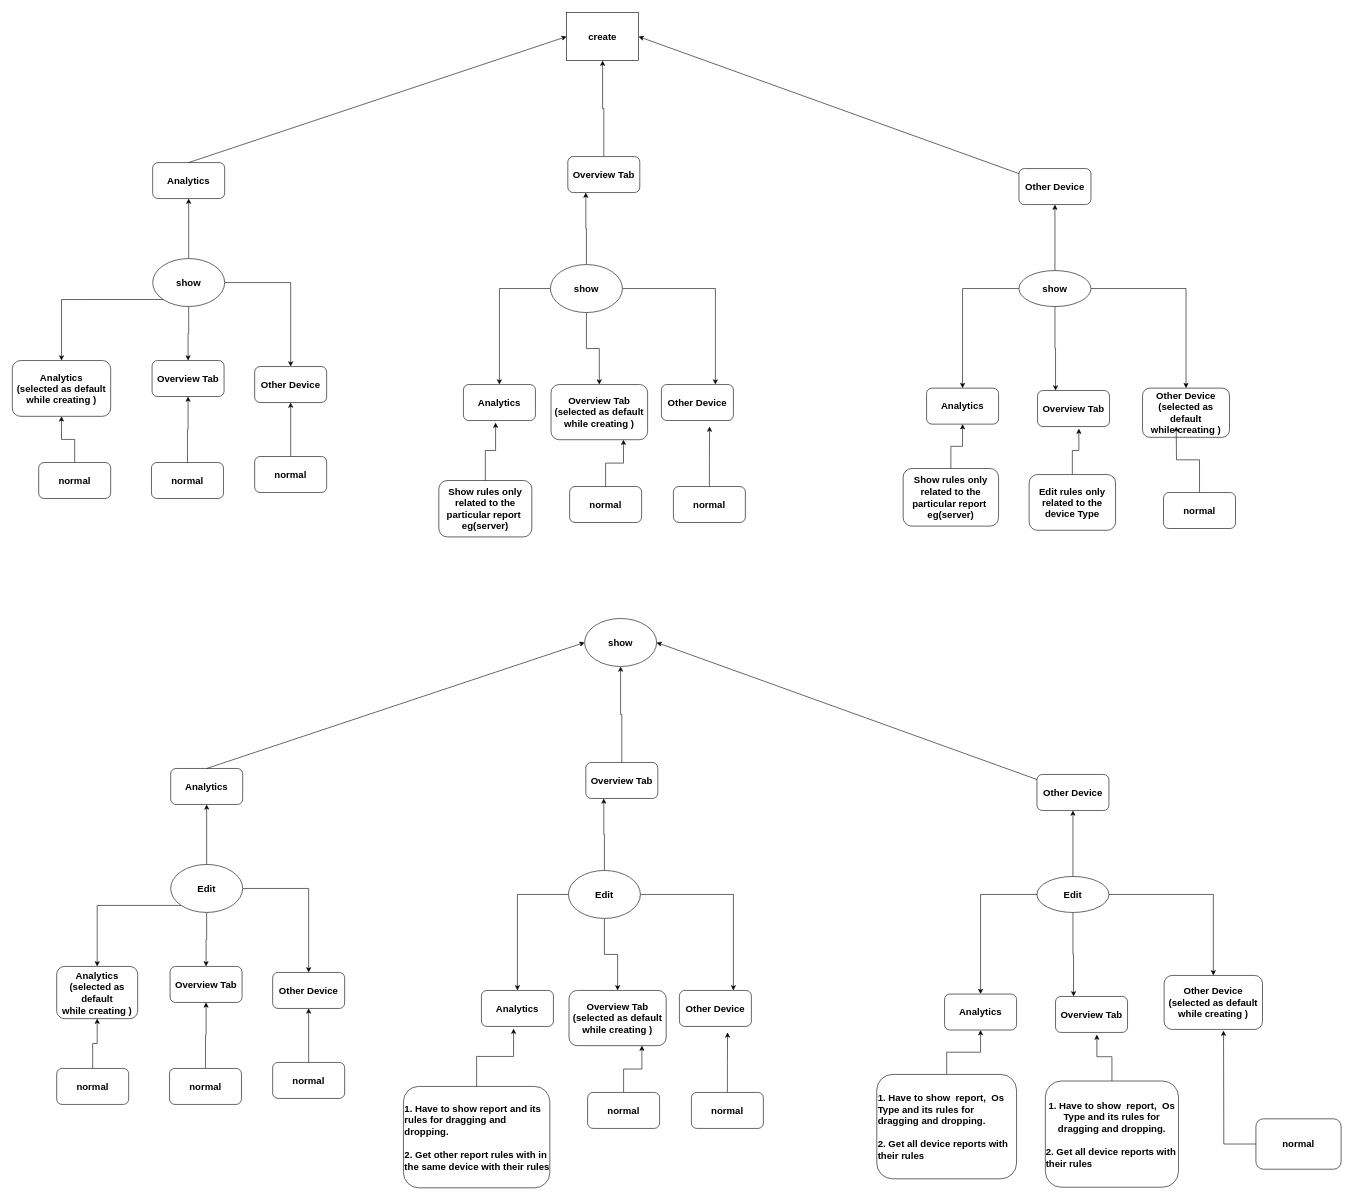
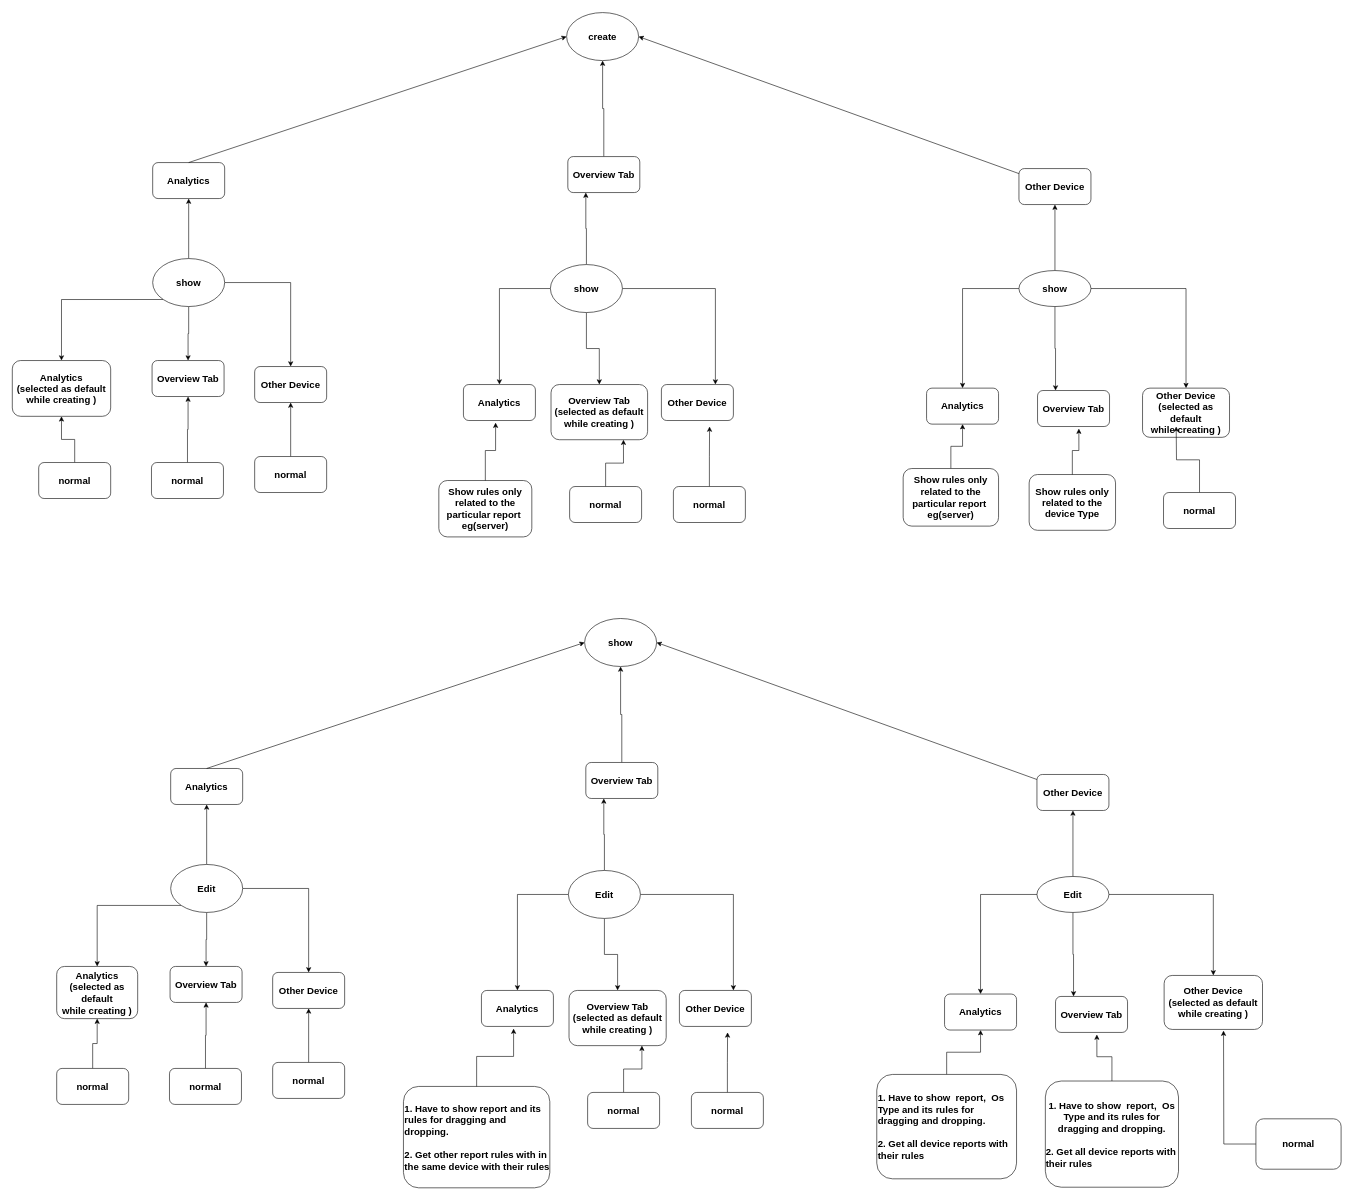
(603, 36) -> (603, 36)
(1073, 503) -> (1073, 503)
